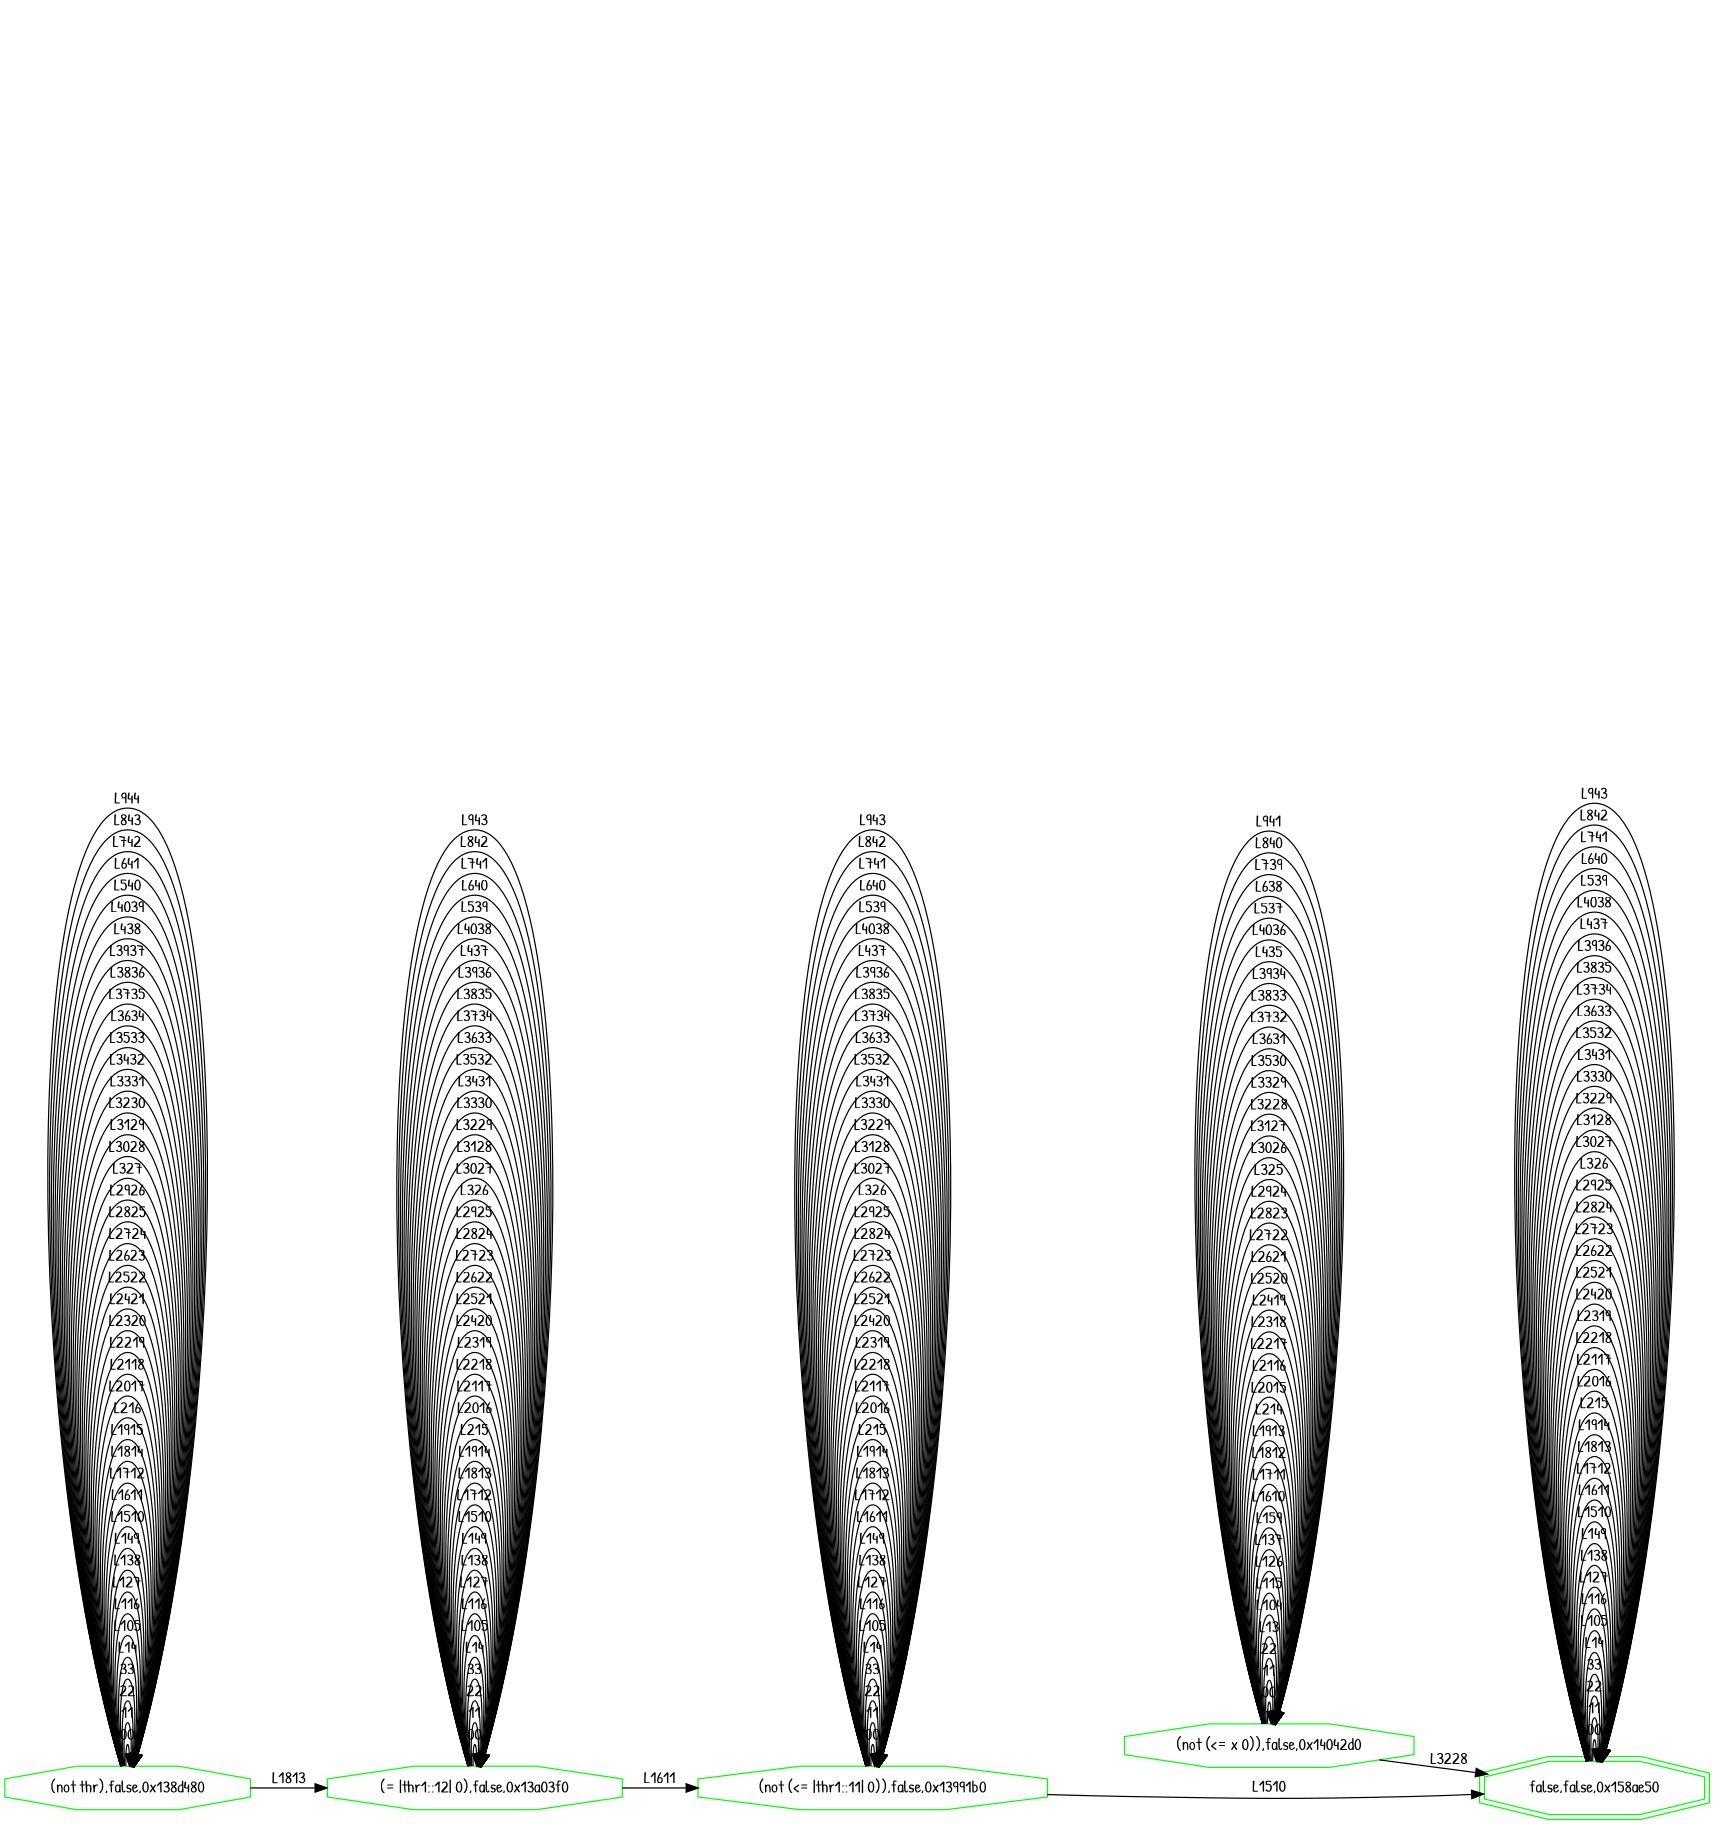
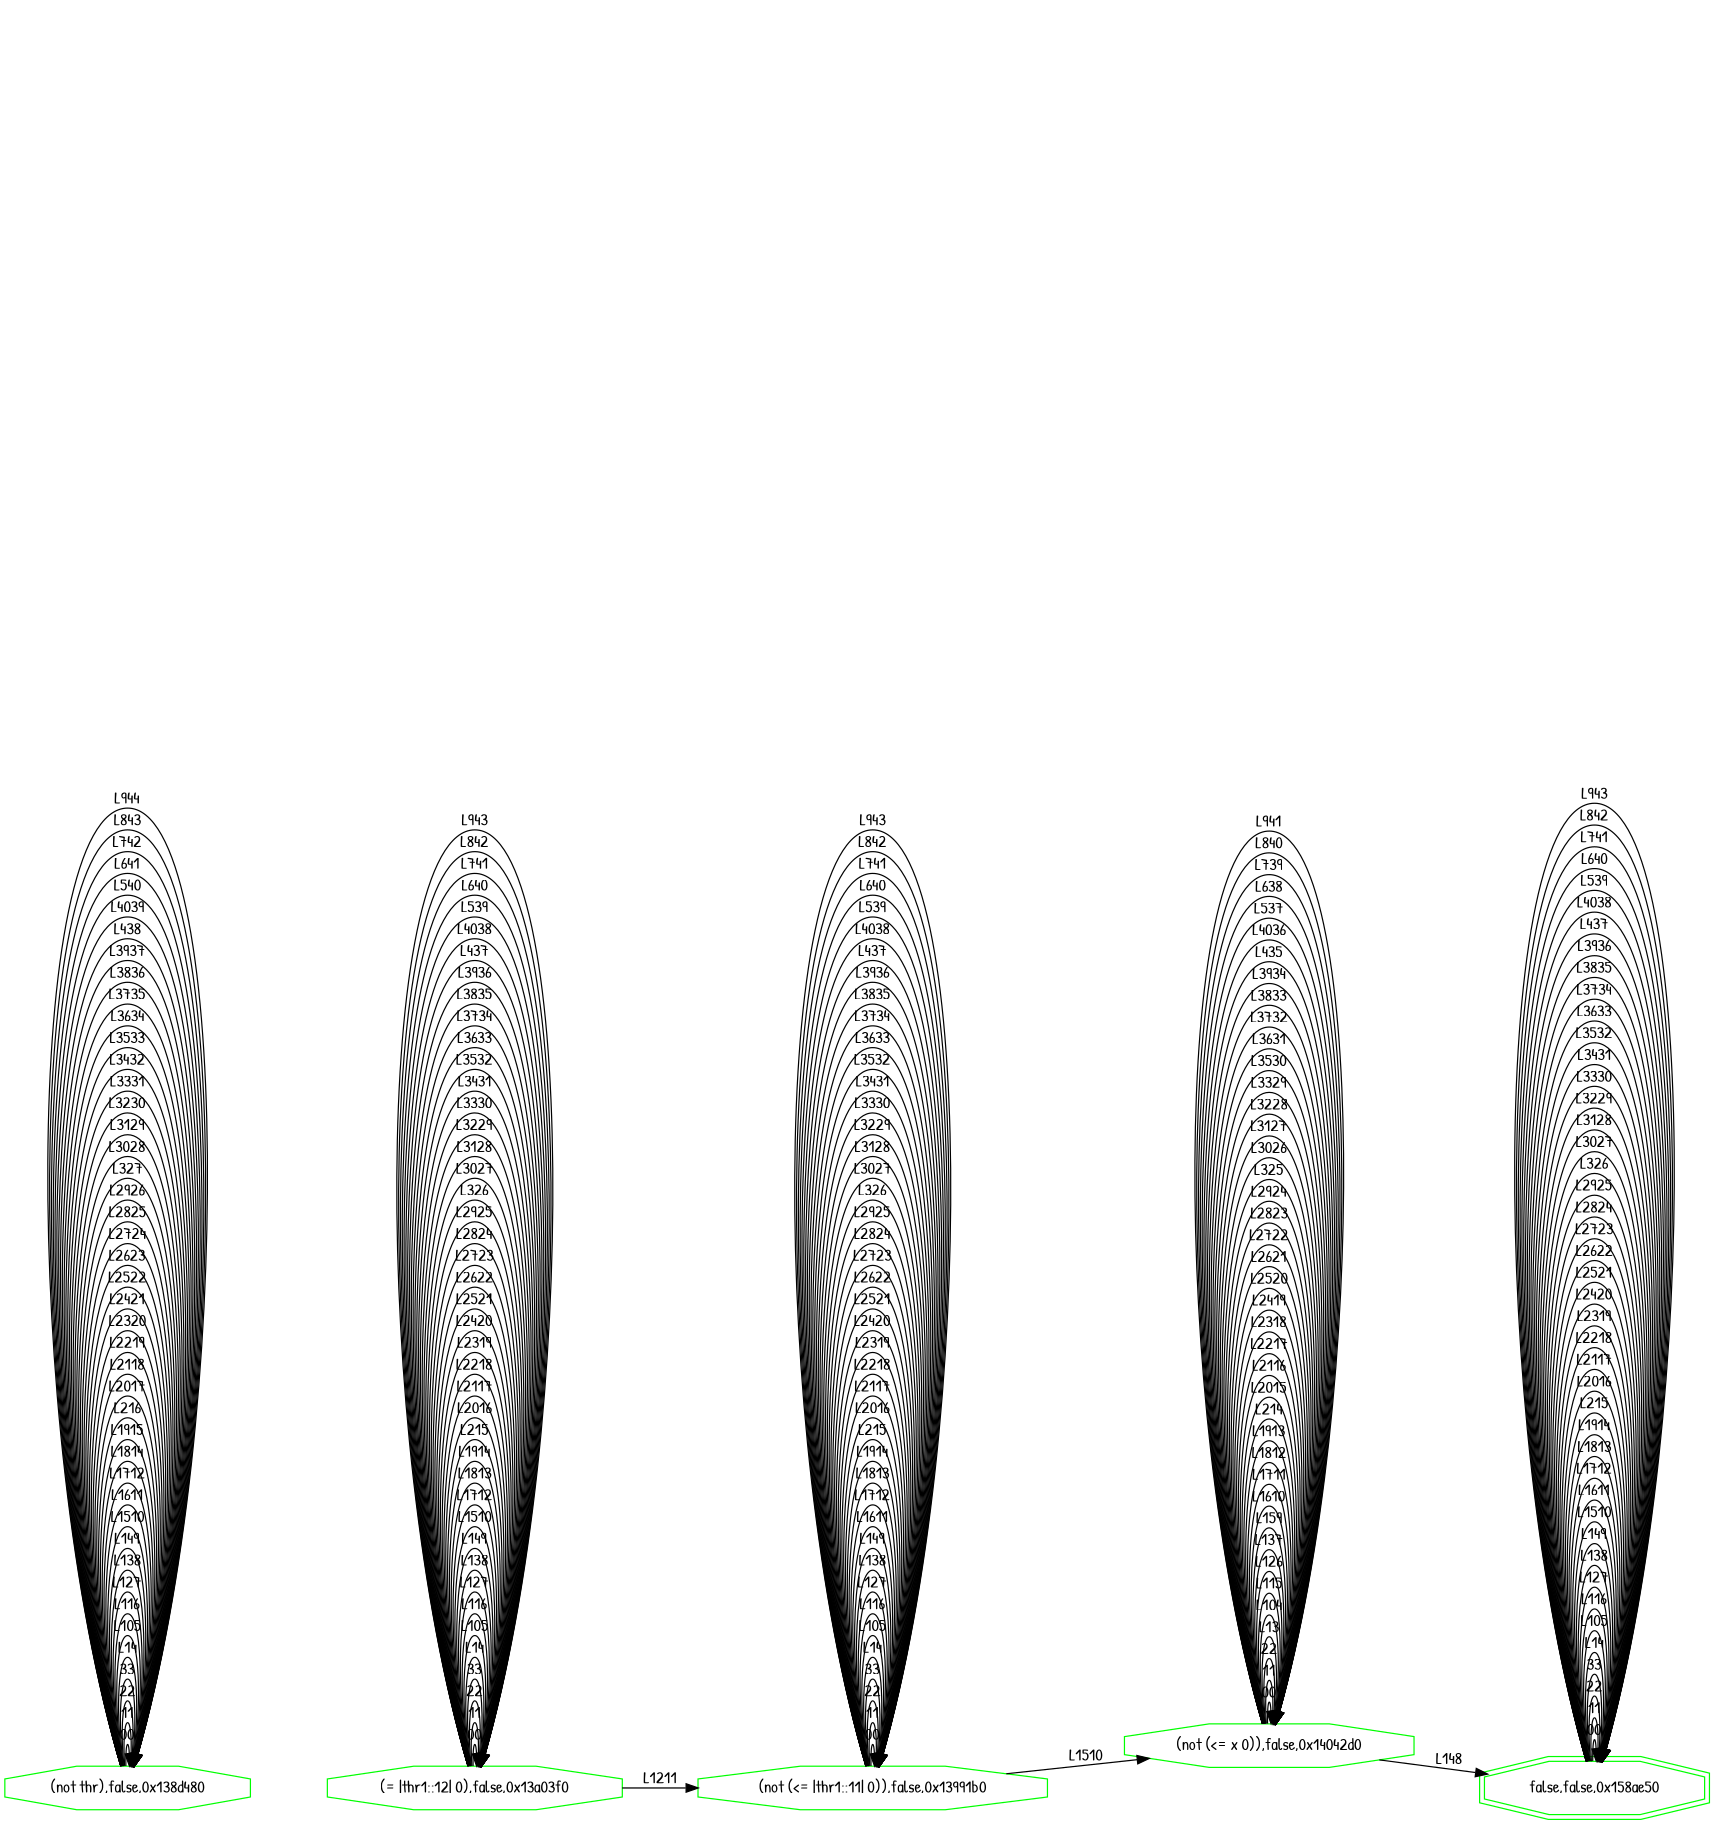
(1449, 1760) -> (1449, 1760)
(660, 1779) -> (660, 1779)
(282, 1788) -> none
(1259, 1798) -> (1072, 1767)
